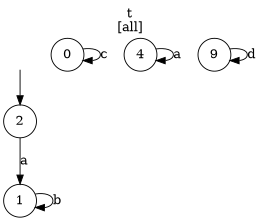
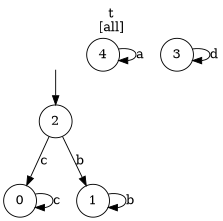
(214, 55) -> (177, 55)
none -> (40, 157)
(24, 161) -> (80, 161)
